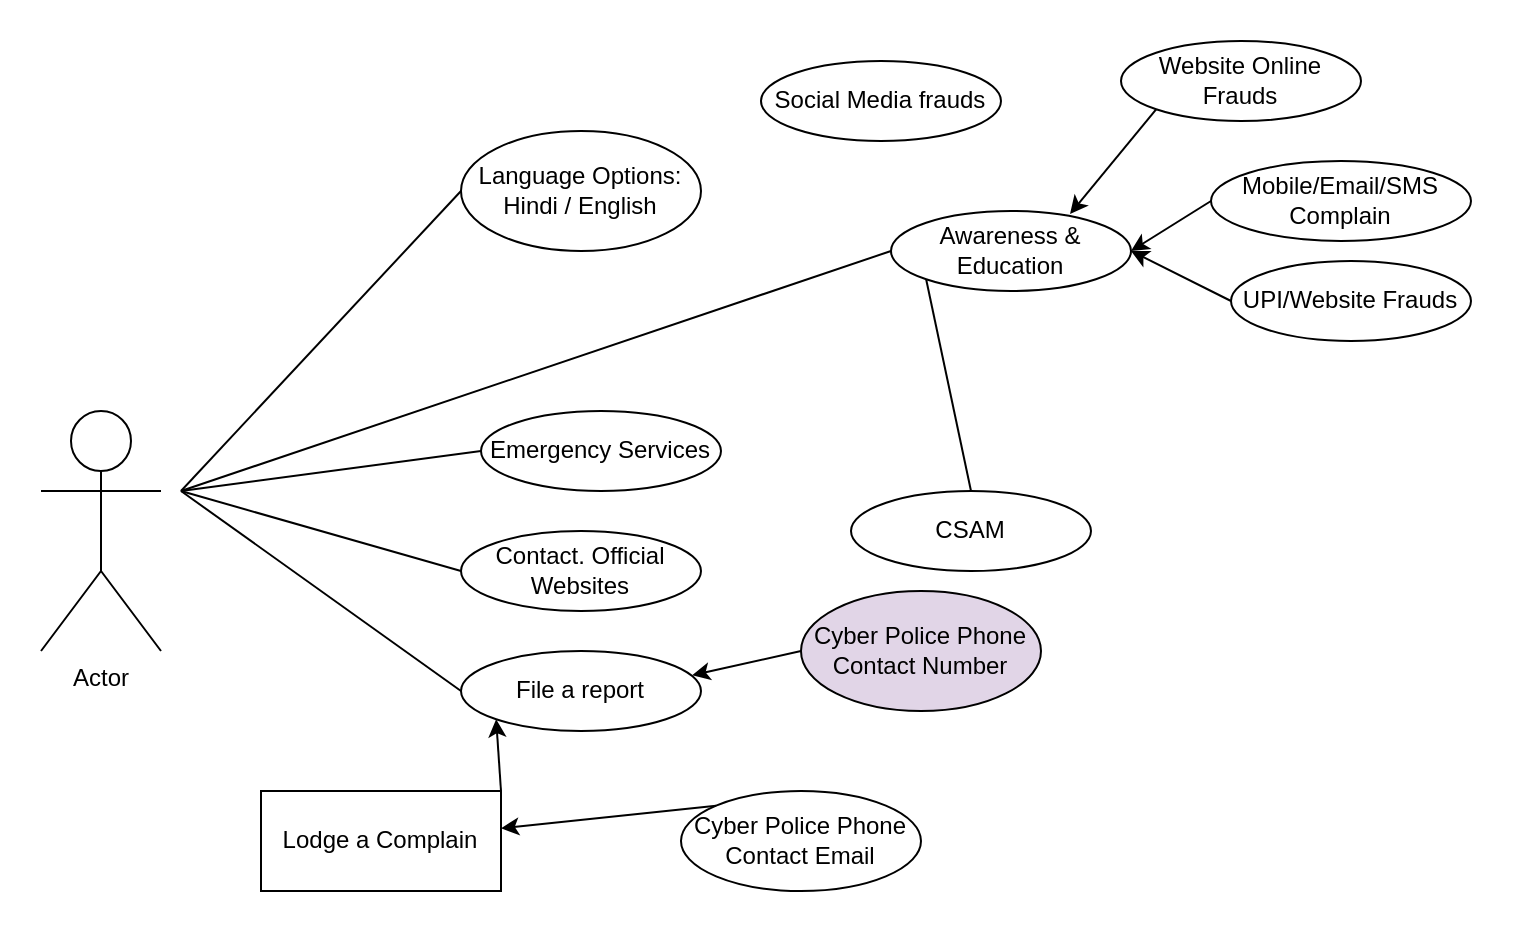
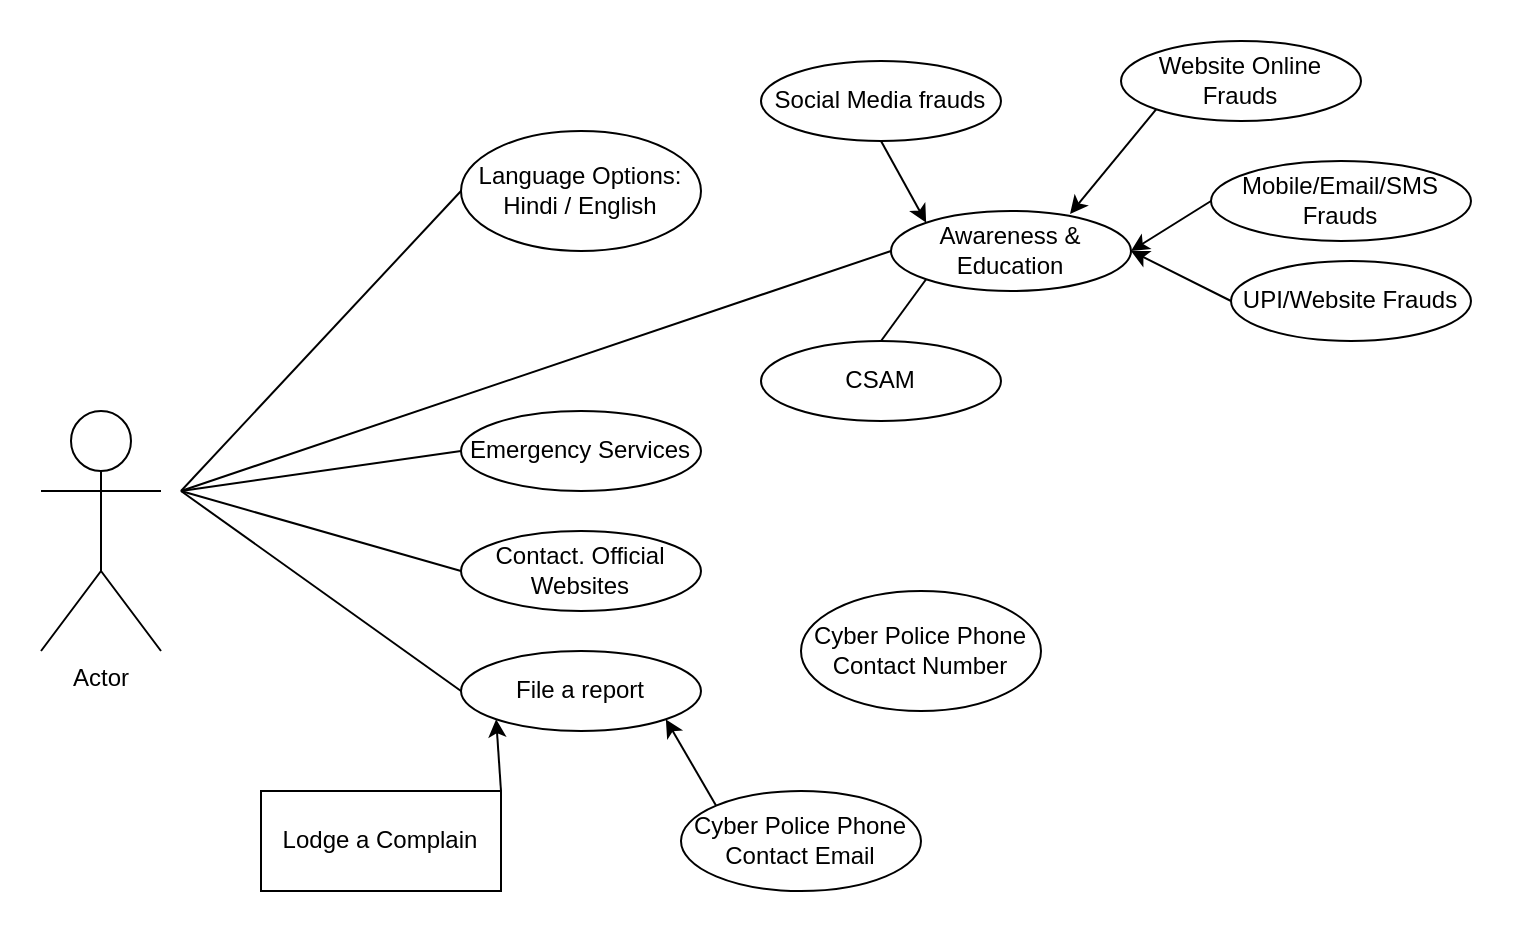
none -> (900, 176)
(1341, 201) -> (1341, 201)
(601, 451) -> (581, 451)
(971, 531) -> (881, 381)
(921, 651) -> (921, 651)
(753, 662) -> none
(615, 816) -> (694, 768)
